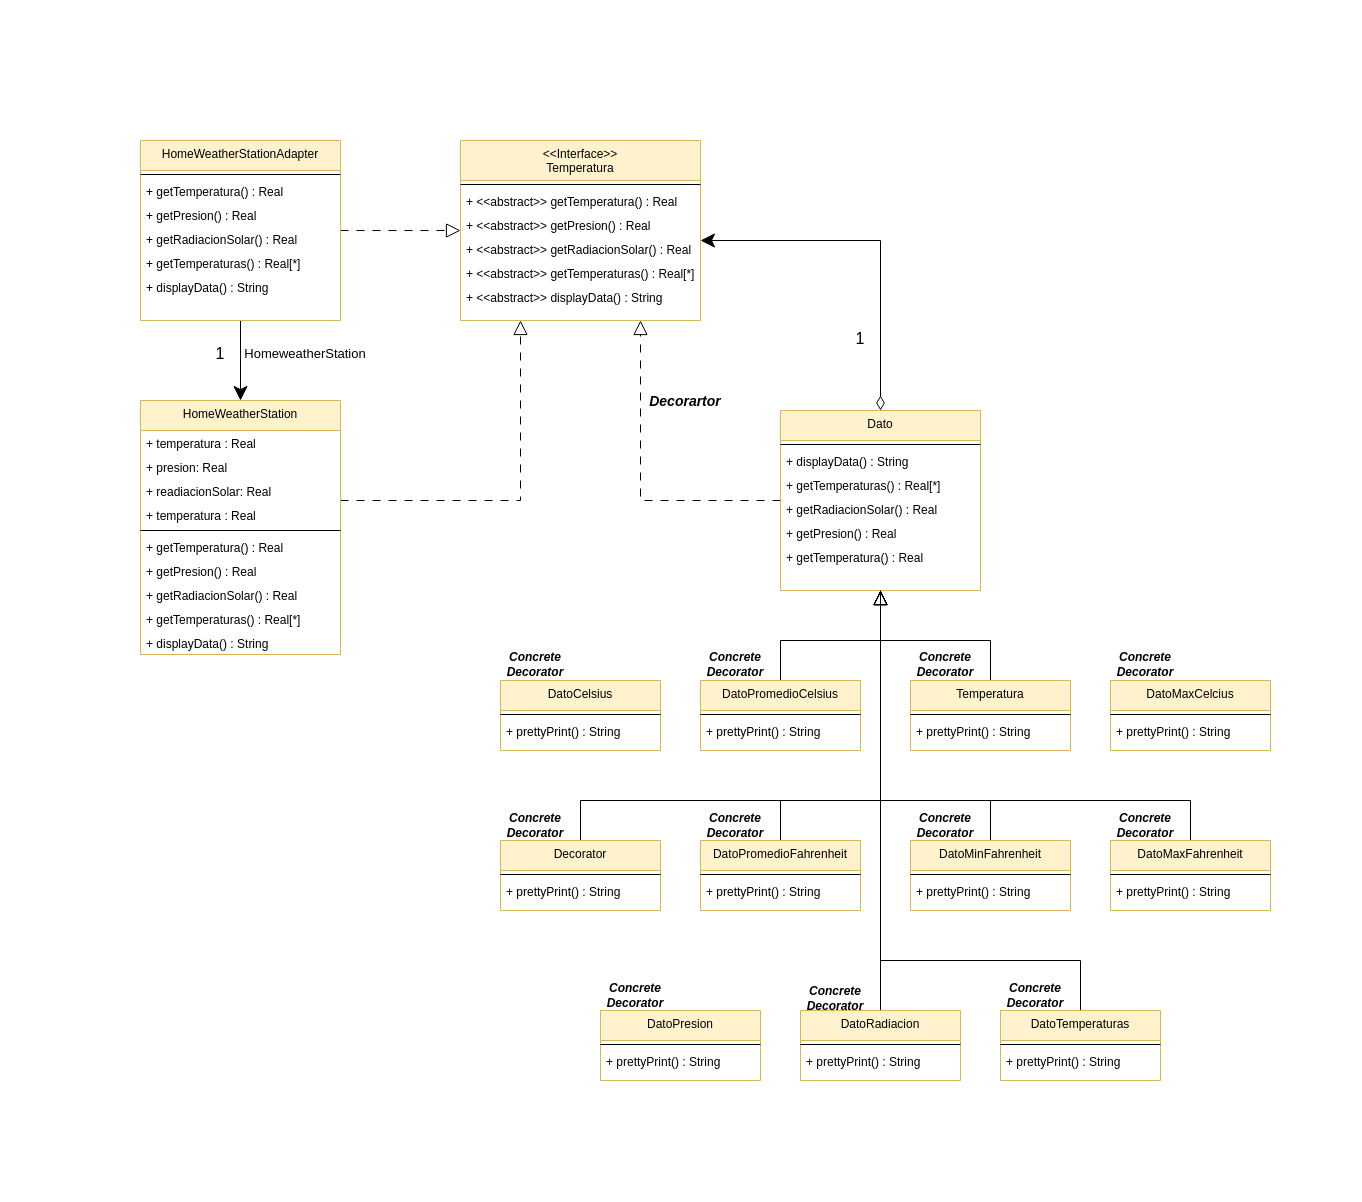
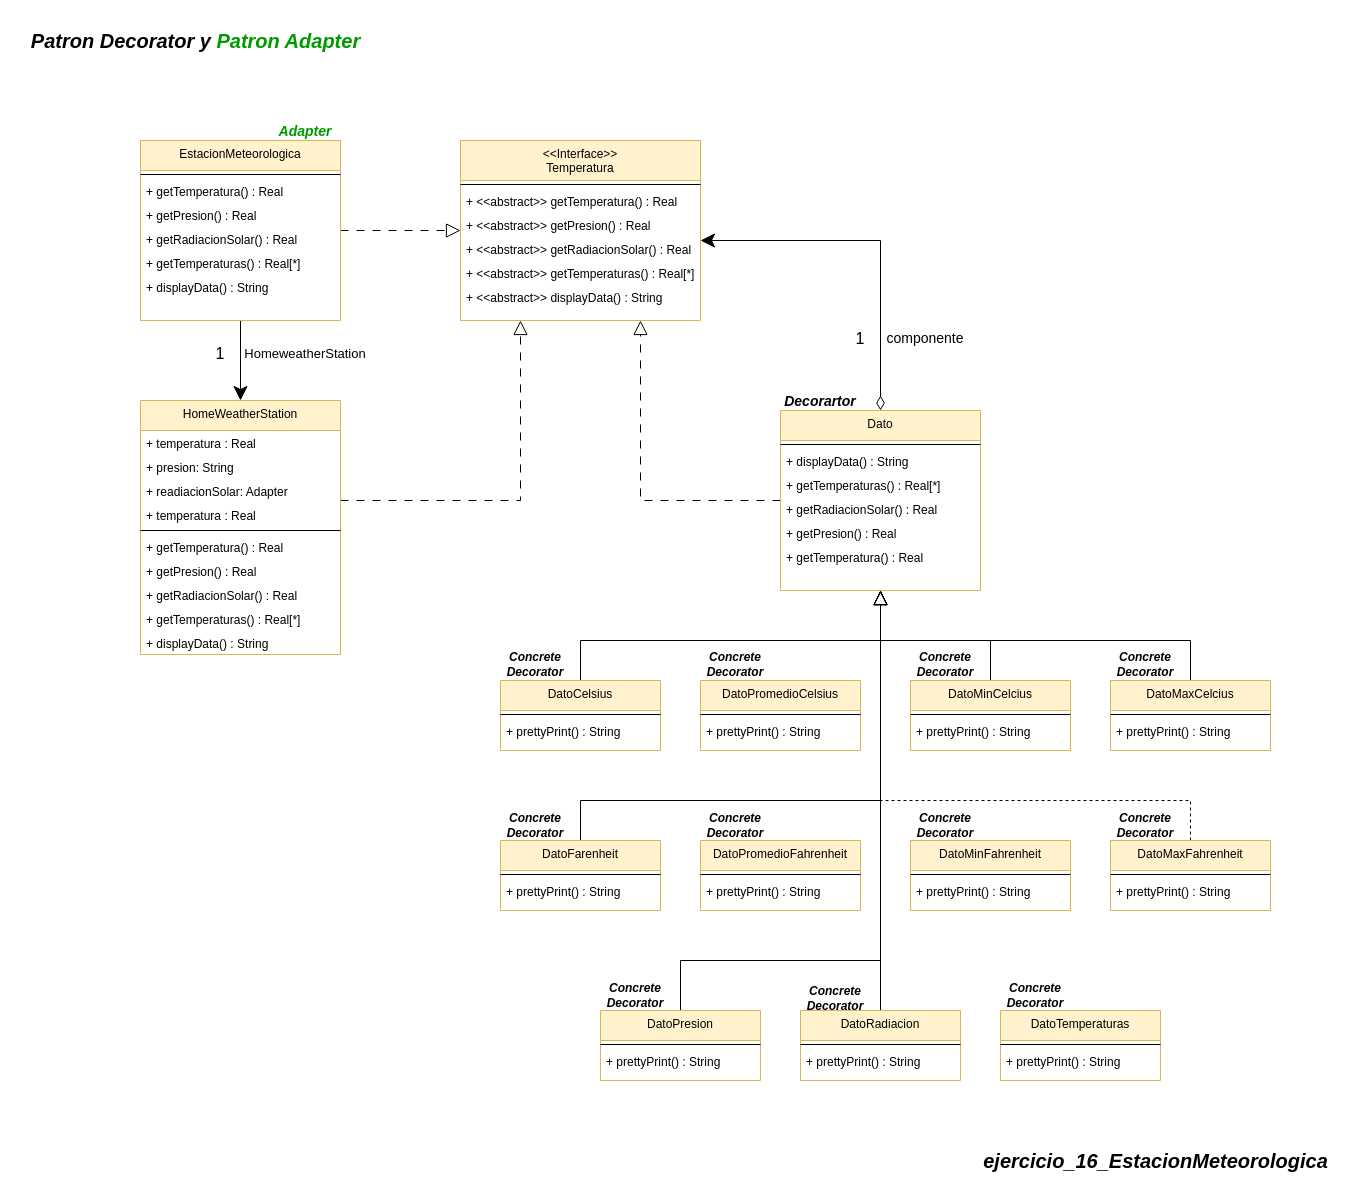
none -> (196, 41)
none -> (306, 131)
(240, 154) -> (240, 154)
none -> (926, 338)
(686, 401) -> (821, 401)
(190, 468) -> (197, 468)
(214, 492) -> (226, 492)
(881, 598) -> (881, 962)
none -> (660, 641)
none -> (1112, 641)
(781, 662) -> none
(990, 694) -> (990, 694)
(1111, 801) -> (1111, 801)
(781, 822) -> none
(991, 822) -> none
(580, 854) -> (580, 854)
none -> (755, 961)
(1007, 961) -> none
none -> (1156, 1161)
